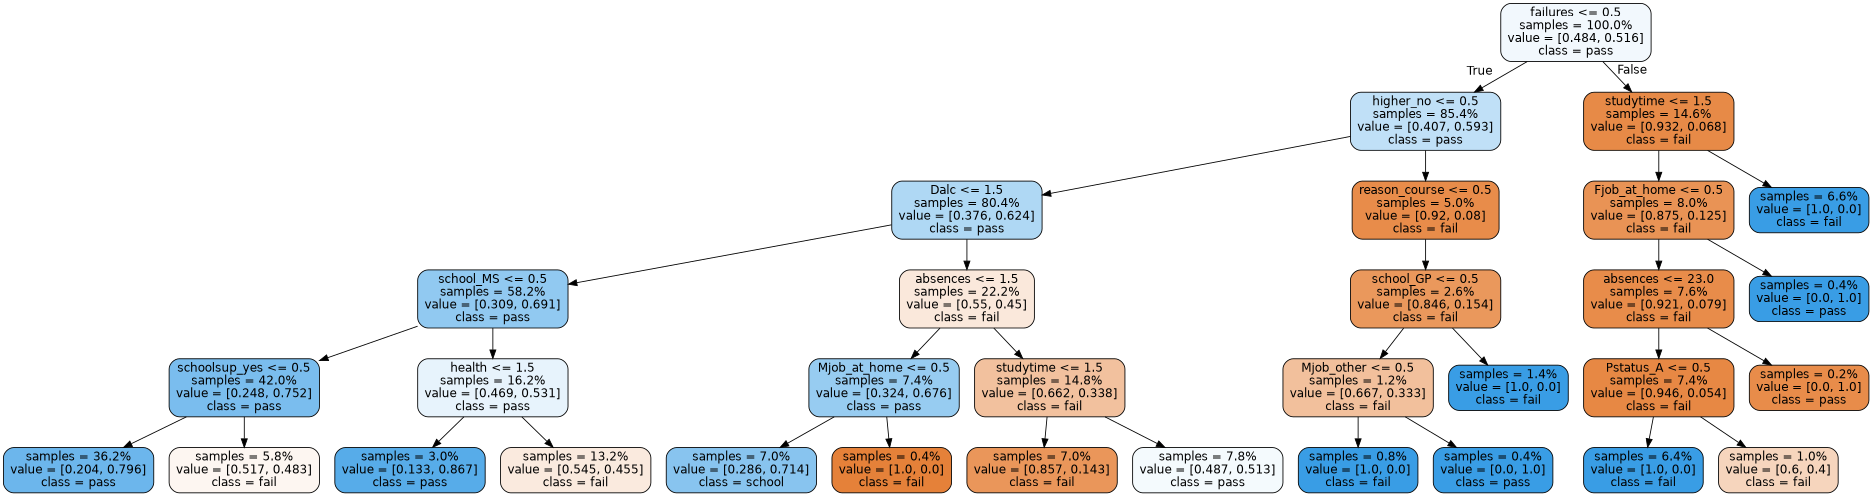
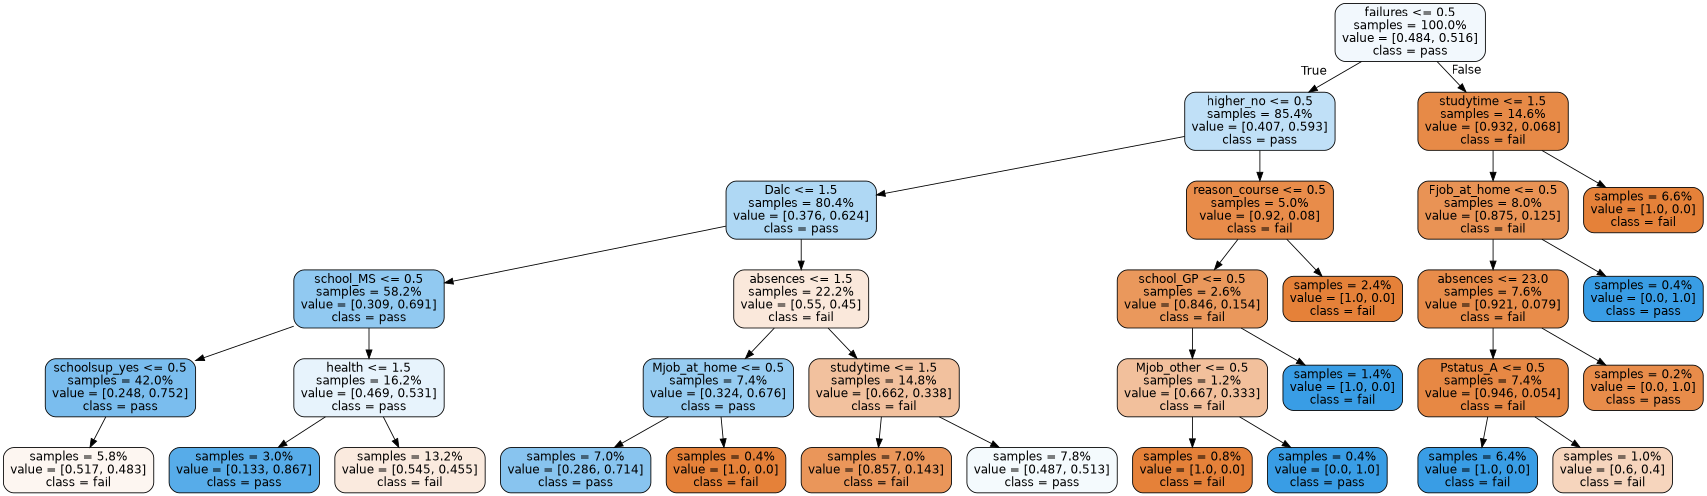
(1809, 210) -> (1643, 210)
none -> (1343, 299)
(79, 470) -> none
(741, 470) -> (576, 470)
(1358, 470) -> (1192, 470)
